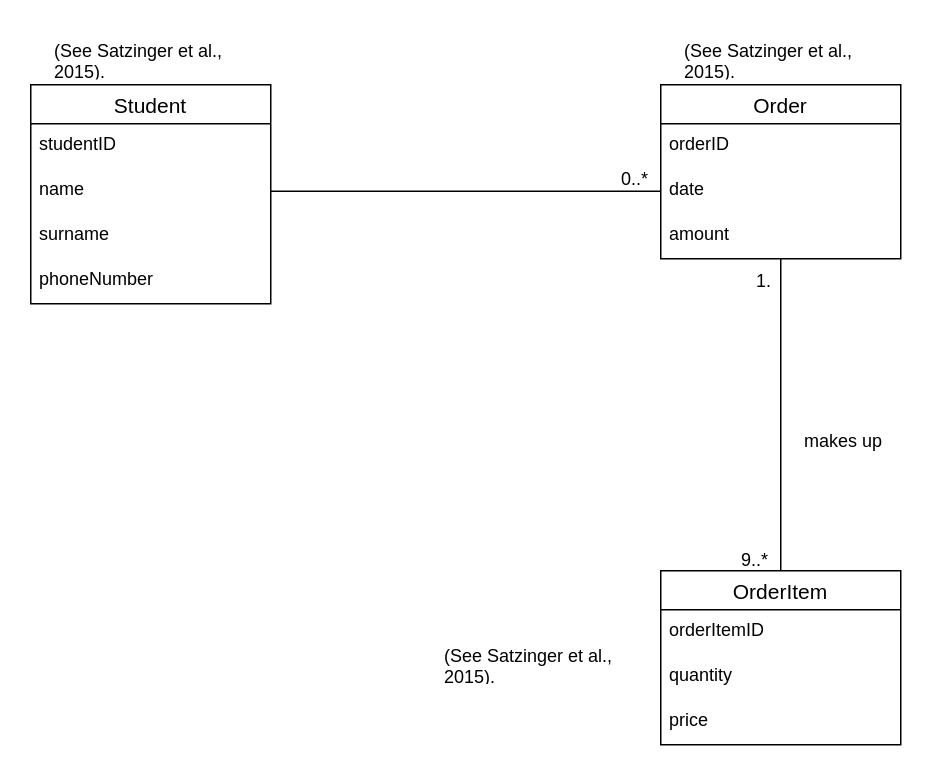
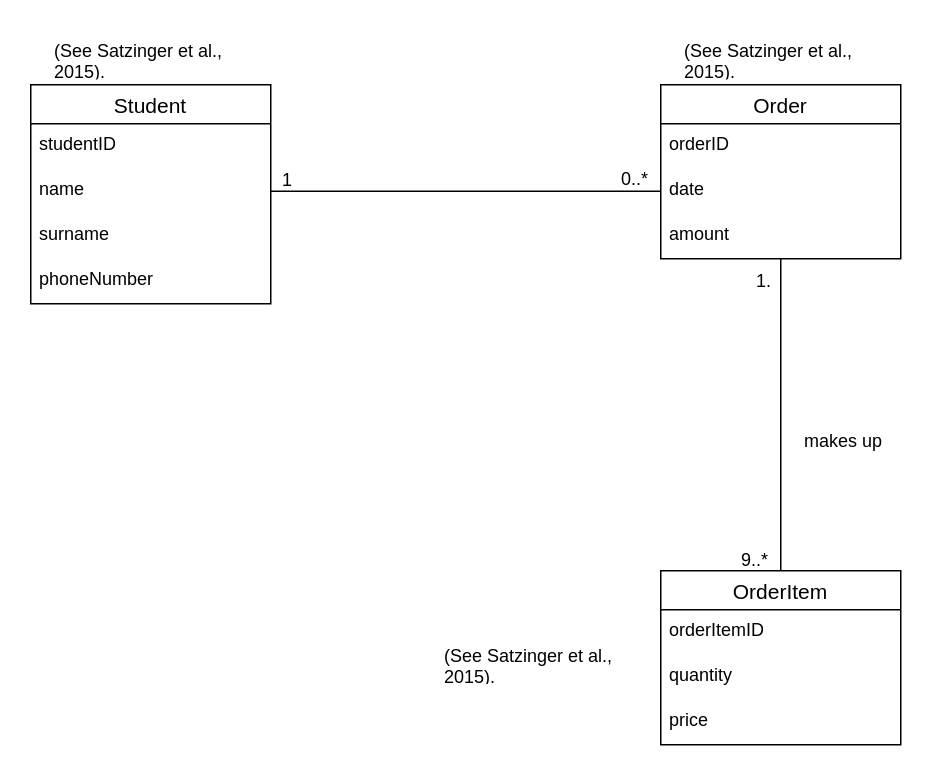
none -> (287, 176)
